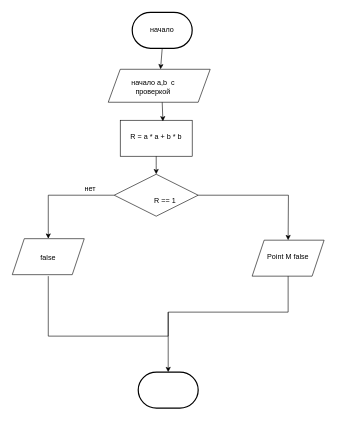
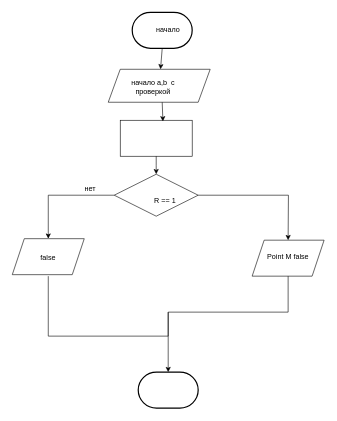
(162, 30) -> (168, 30)
(156, 137) -> none
